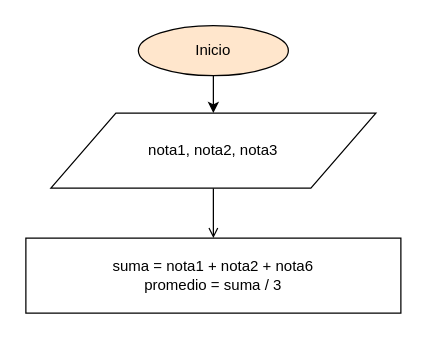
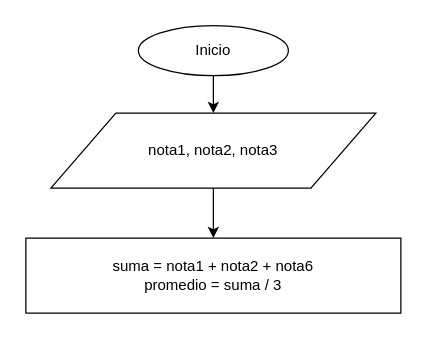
(213, 51) -> (213, 51)
(213, 230) -> (213, 228)
